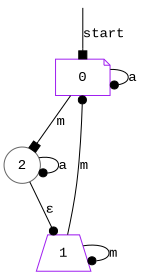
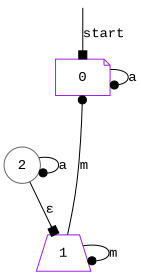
(54, 119) -> none
(41, 205) -> (41, 205)
